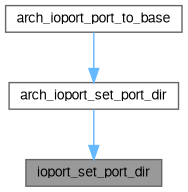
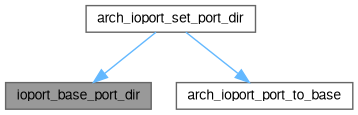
(94, 50) -> (212, 53)
(94, 173) -> (78, 96)
